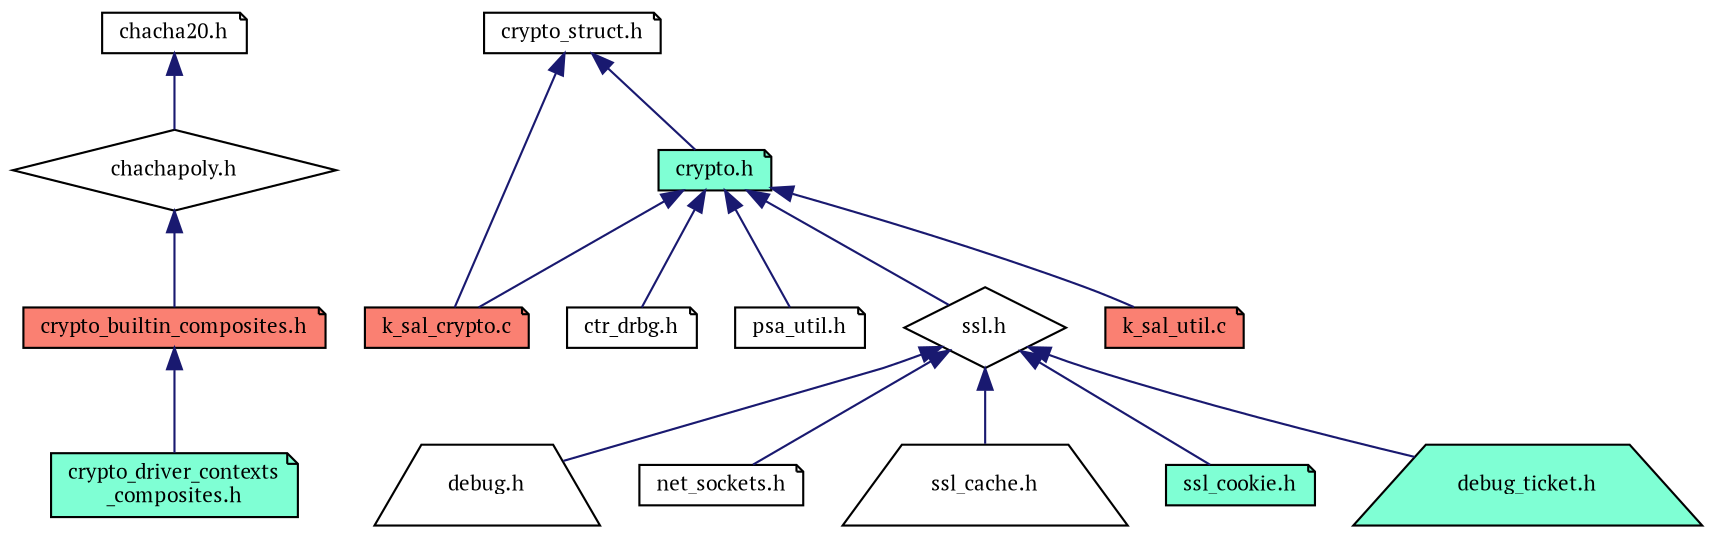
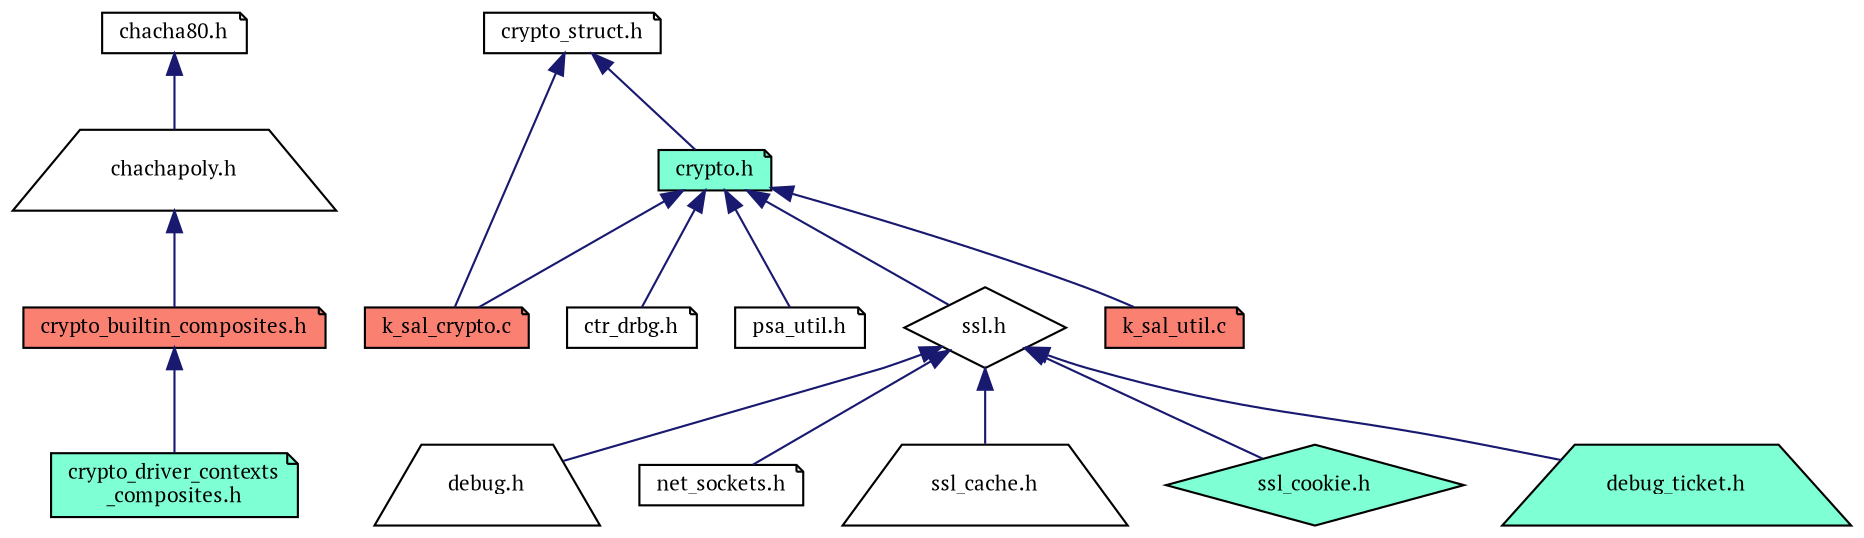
(174, 33) -> (174, 33)
(174, 170) -> (174, 170)
(1240, 485) -> (1315, 485)
